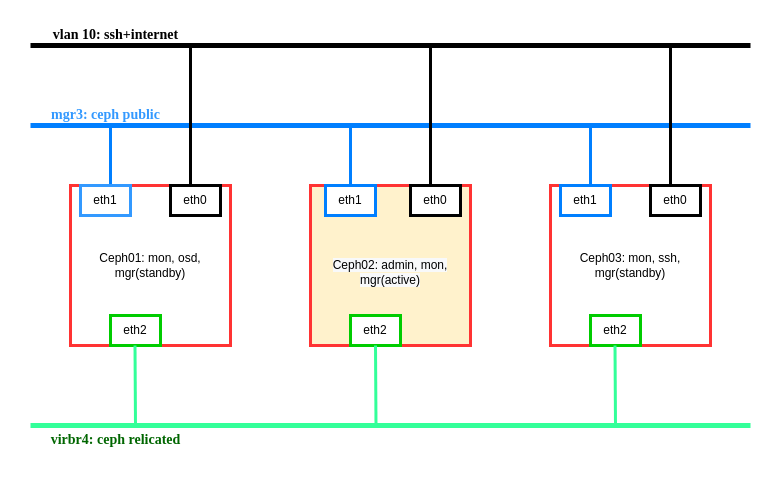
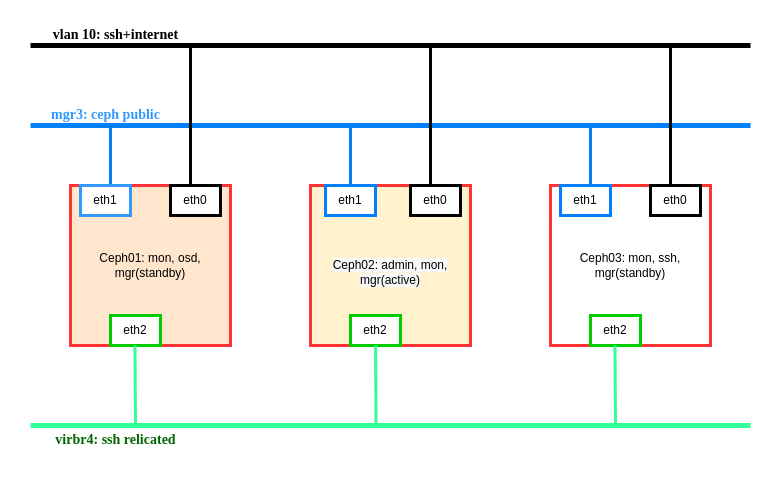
(151, 266) -> (151, 266)
(116, 441) -> (116, 441)
